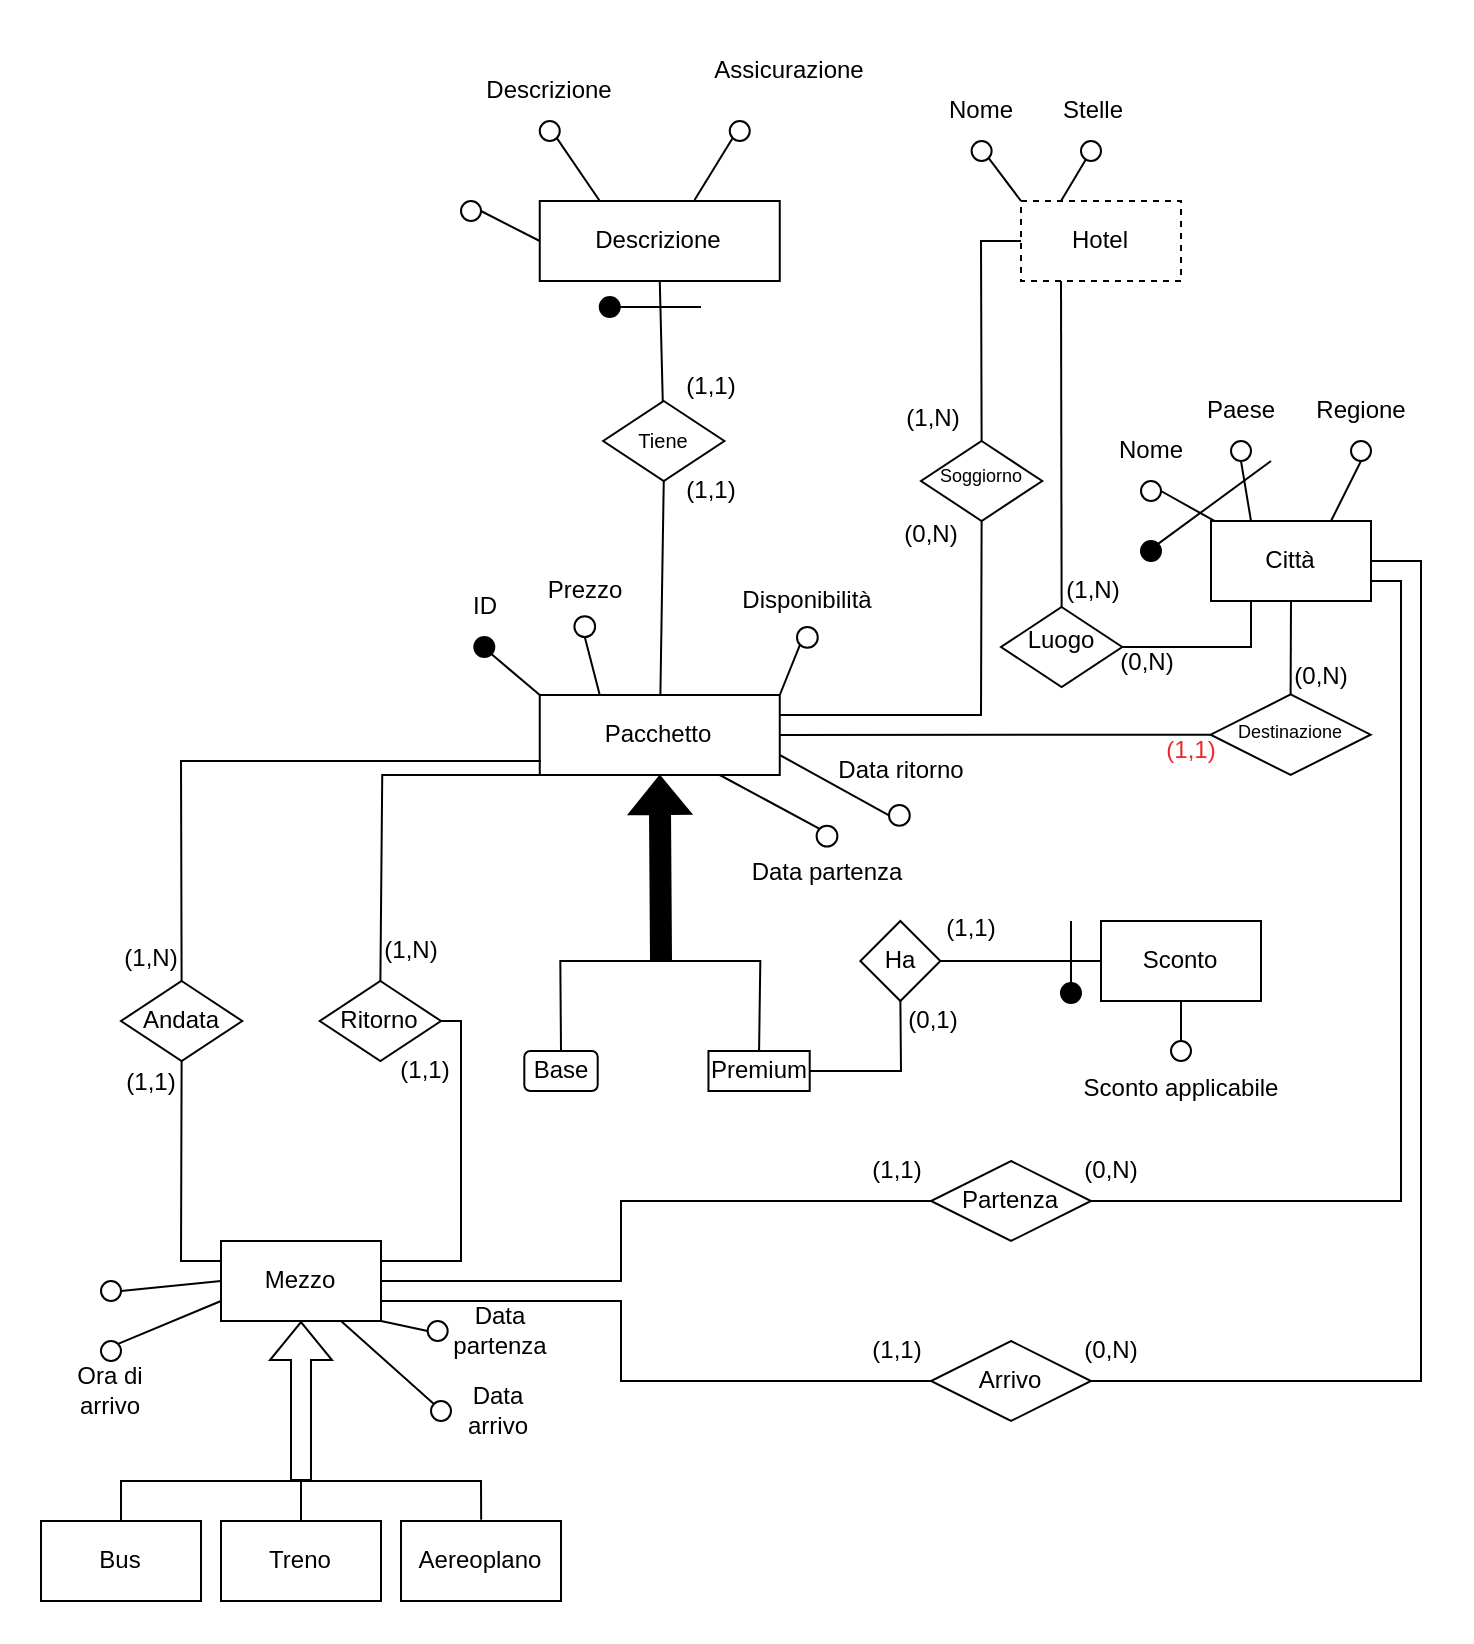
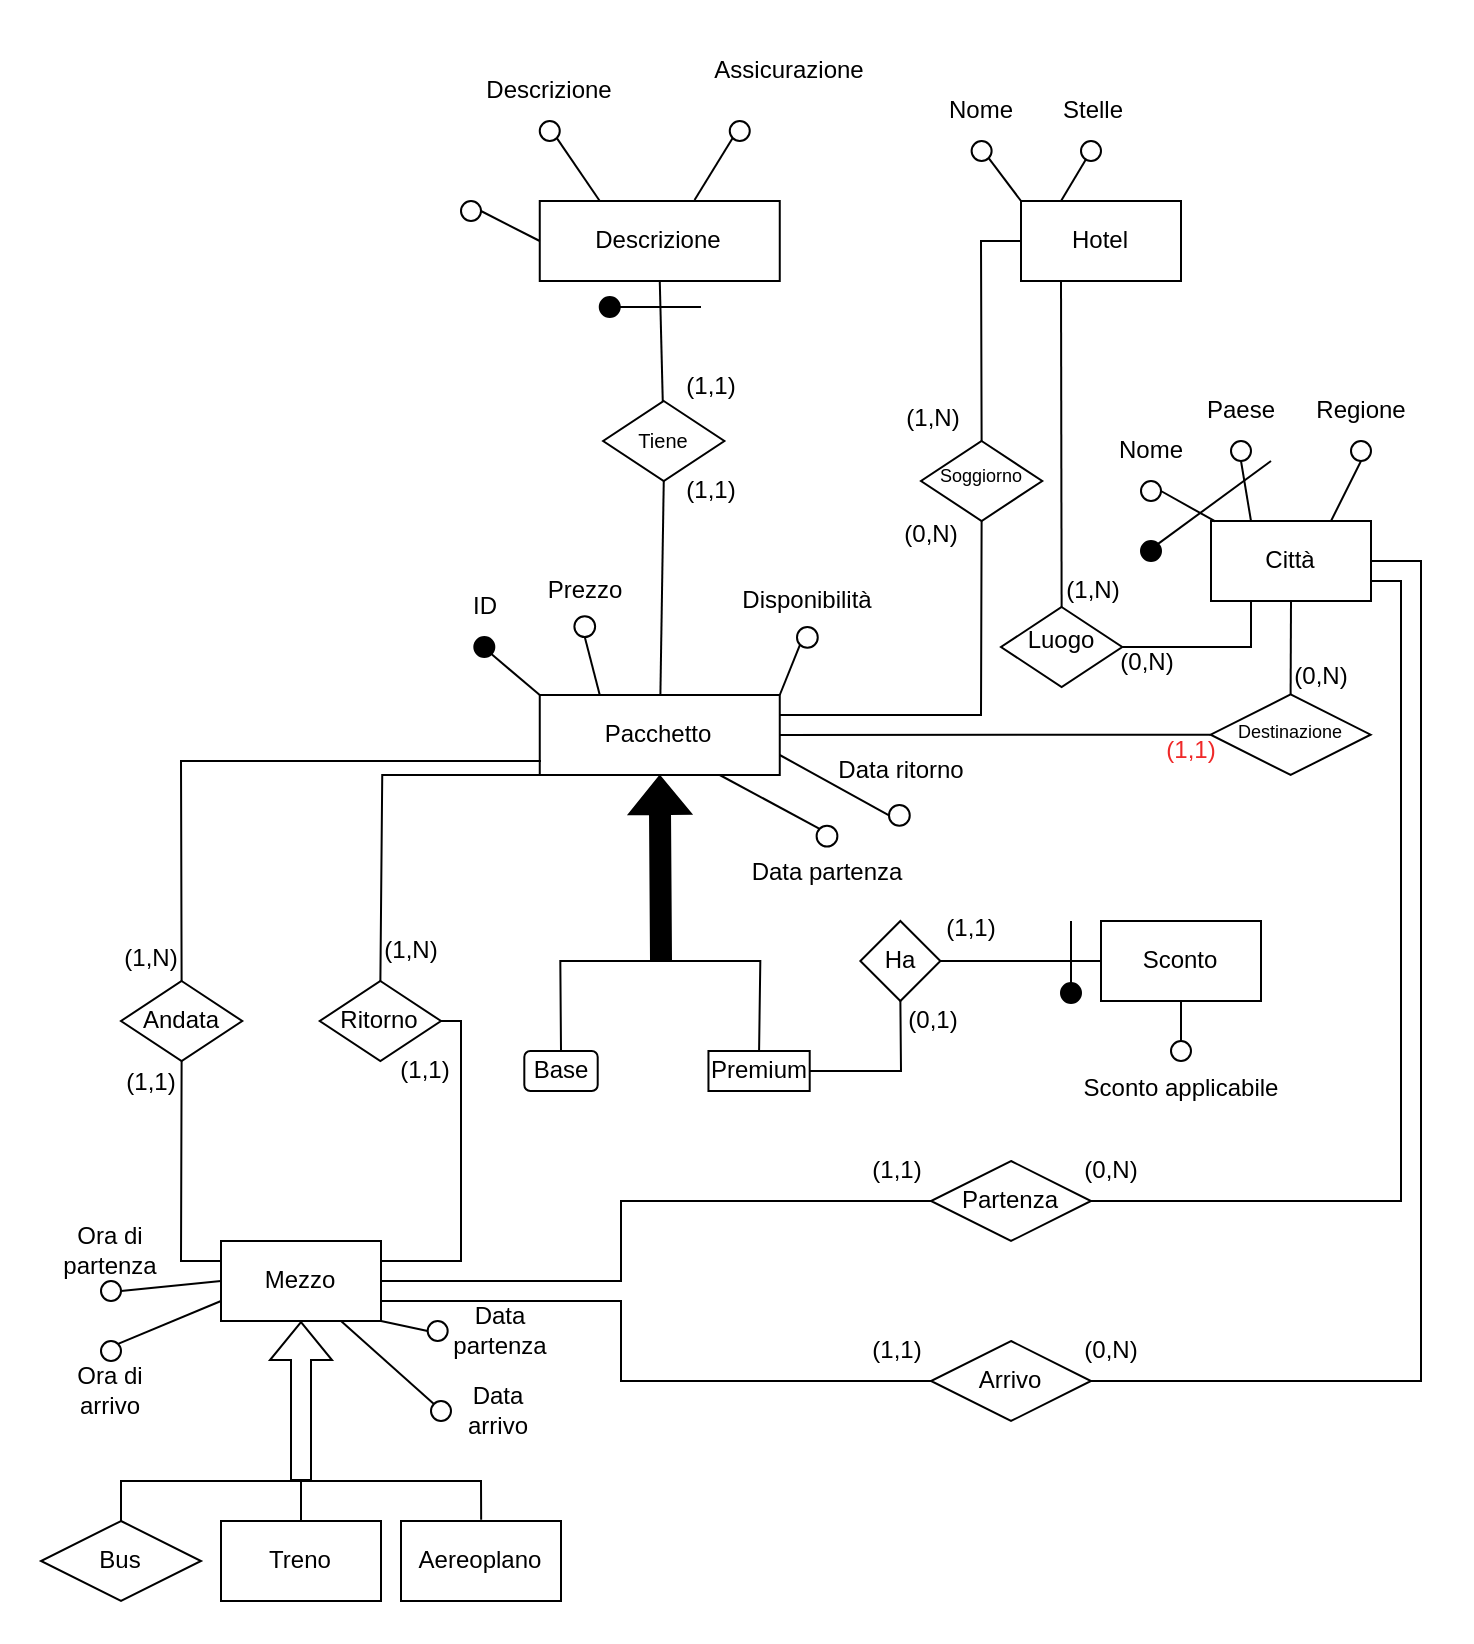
(1101, 241) -> (1101, 241)
none -> (111, 1251)
(121, 1561) -> (121, 1561)
